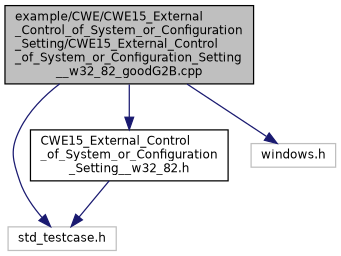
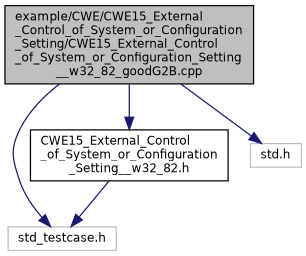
(293, 155) -> (276, 155)
